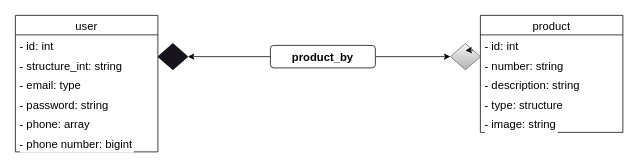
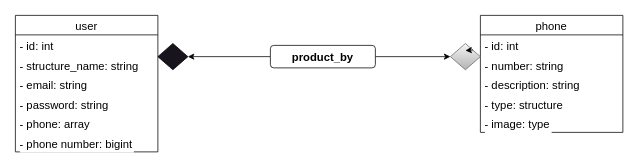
(551, 26) -> (551, 26)
(85, 66) -> (89, 66)
(53, 86) -> (58, 86)
(524, 125) -> (520, 125)
